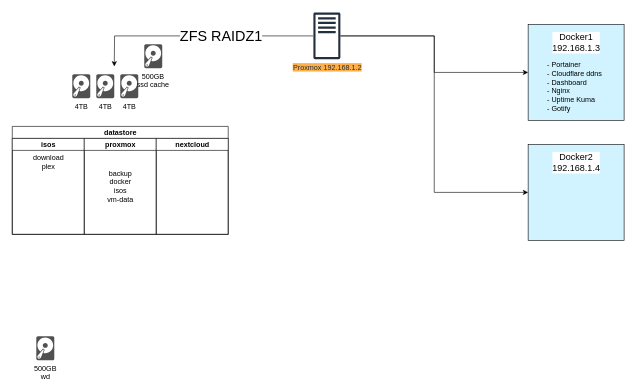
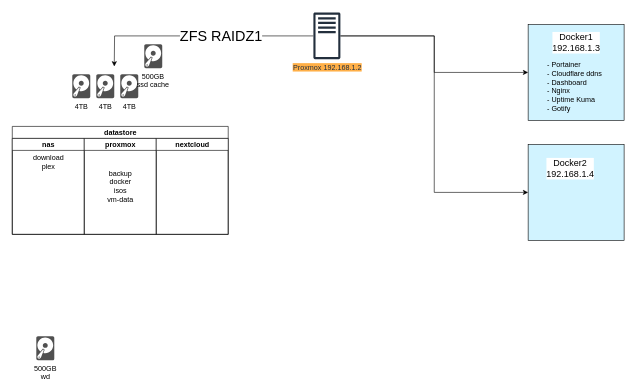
(49, 144) -> (49, 144)
(576, 162) -> (570, 168)
